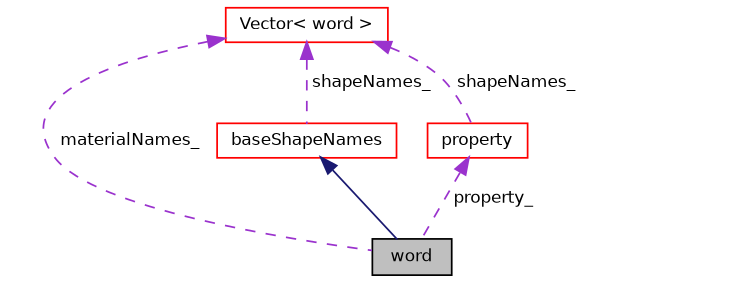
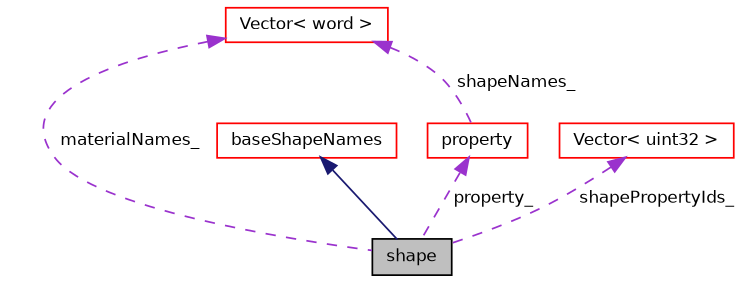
(307, 92) -> none
none -> (647, 141)
(412, 257) -> (412, 257)
